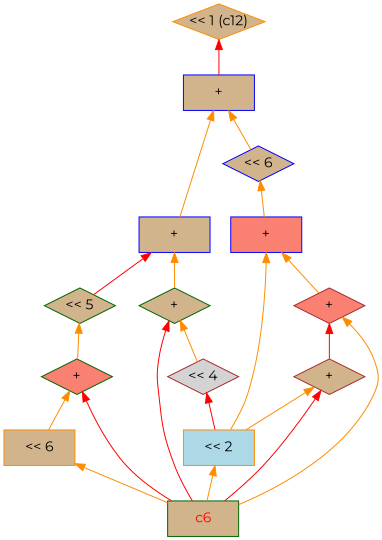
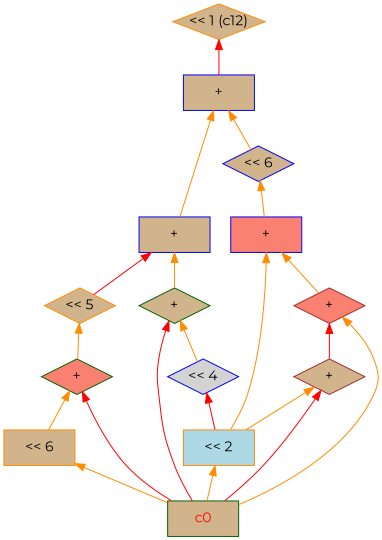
(80, 306) -> (80, 306)
(203, 377) -> (203, 377)
(203, 519) -> (203, 519)
